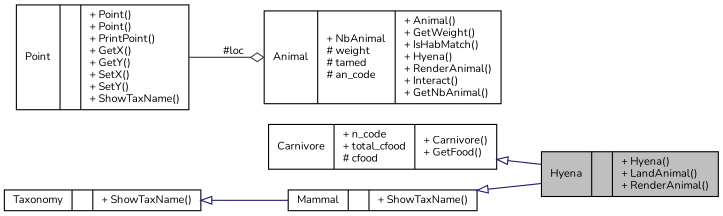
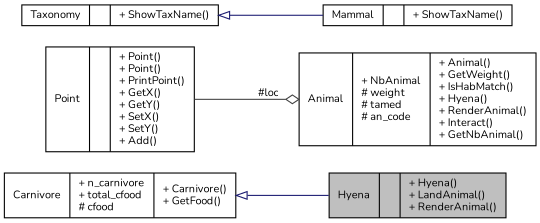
(135, 99) -> (138, 141)
(365, 134) -> (112, 183)
(515, 186) -> none
